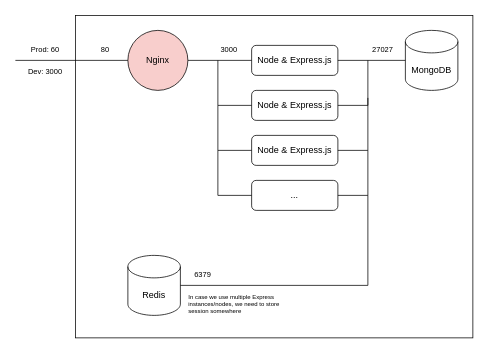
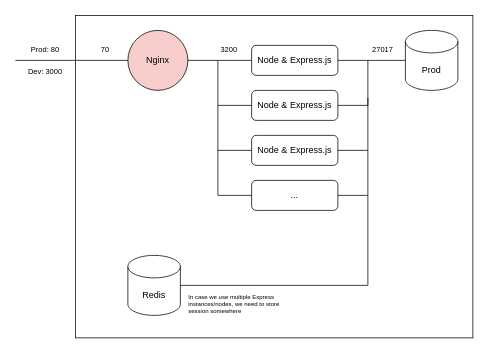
(45, 49) -> (45, 49)
(105, 49) -> (105, 49)
(229, 49) -> (229, 49)
(383, 49) -> (383, 49)
(432, 70) -> (432, 70)
(203, 274) -> none
